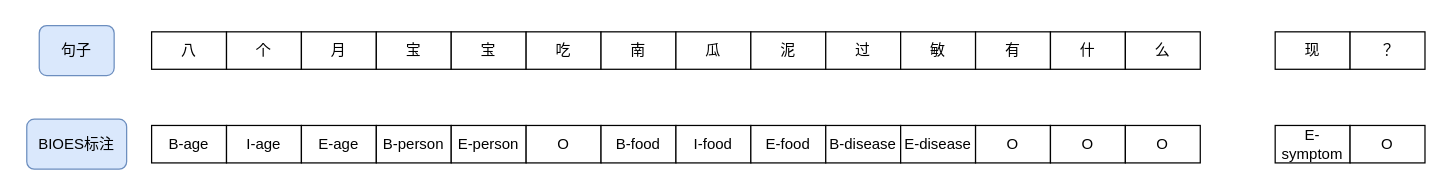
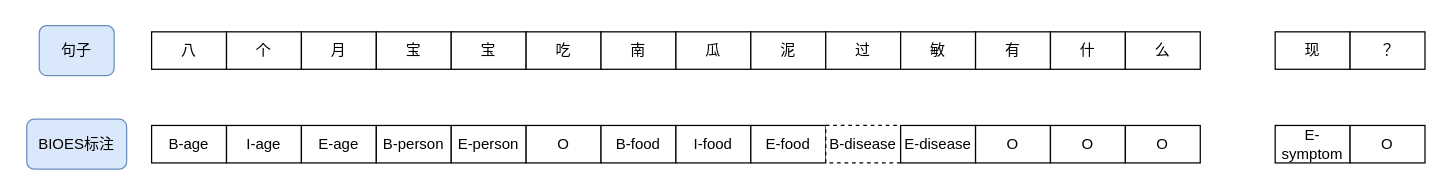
(863, 144) -> (863, 144)
